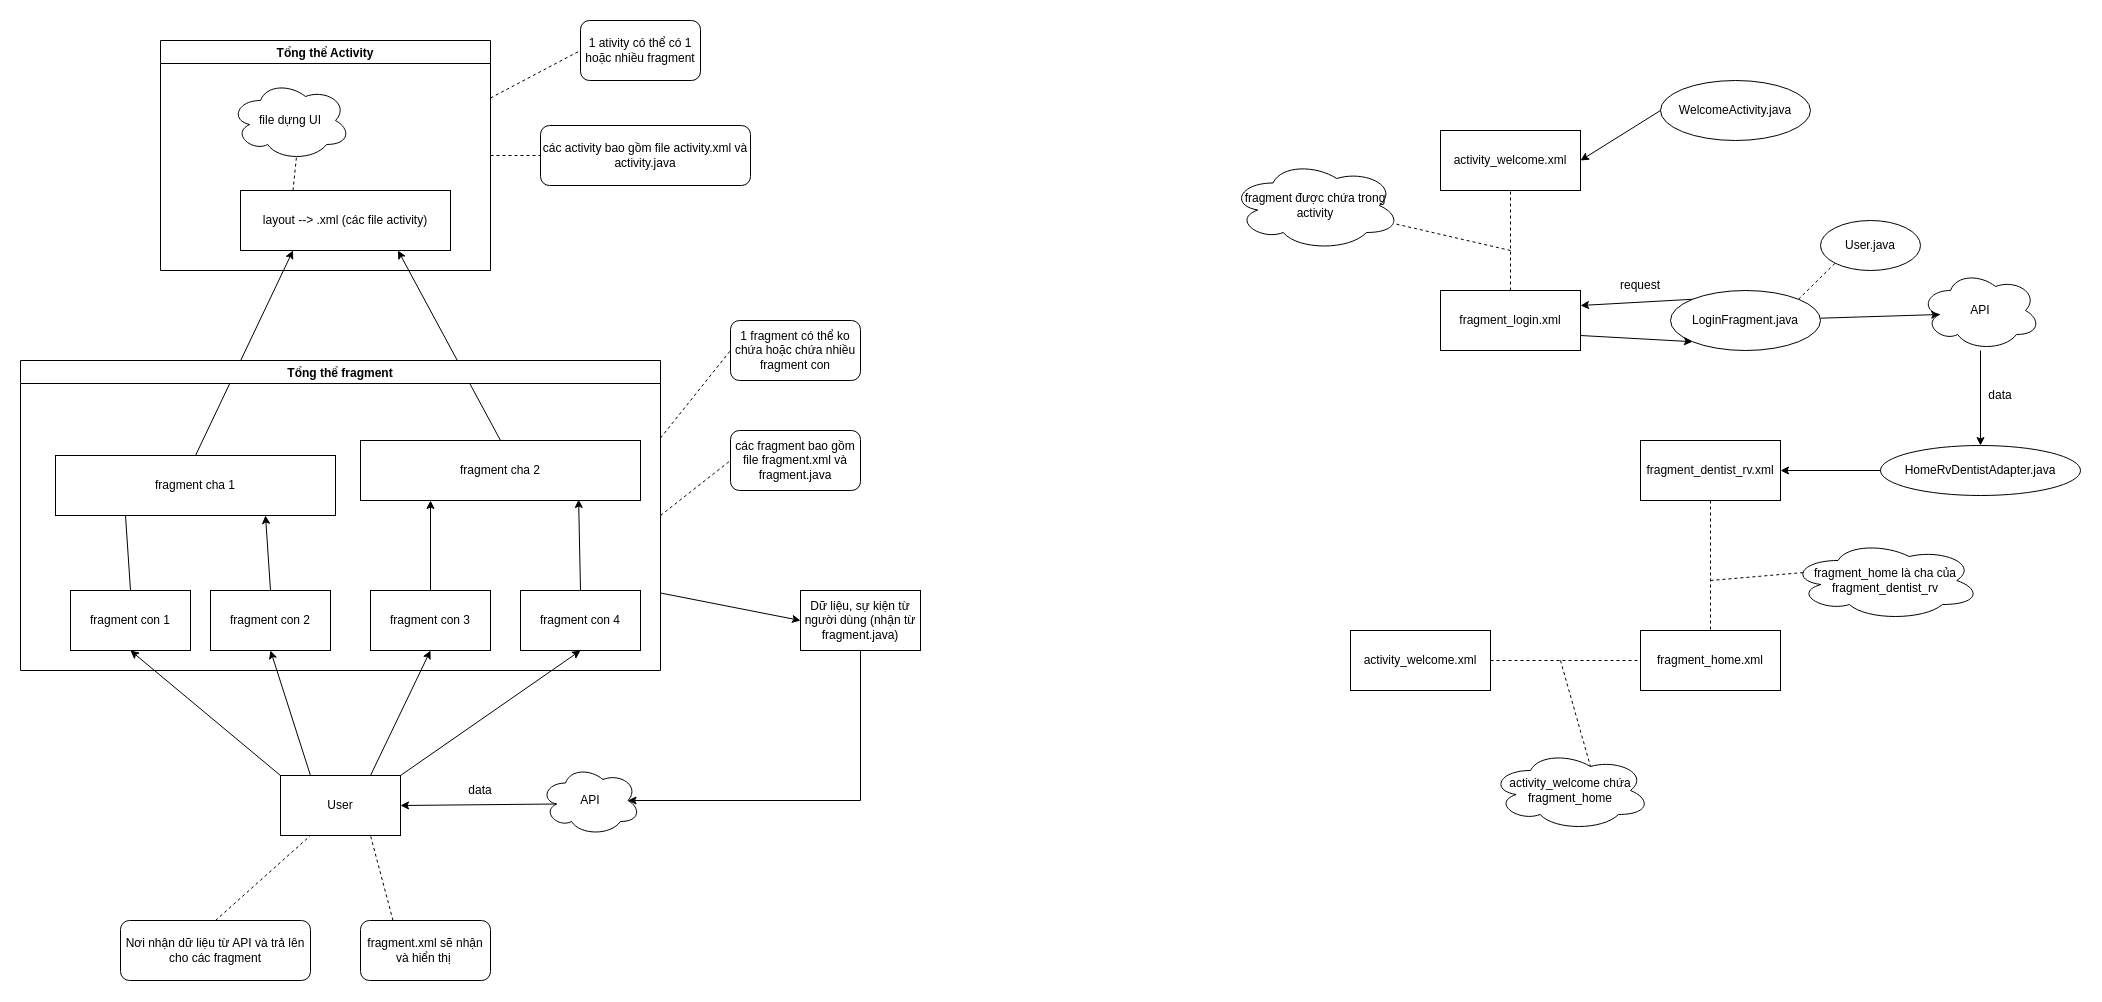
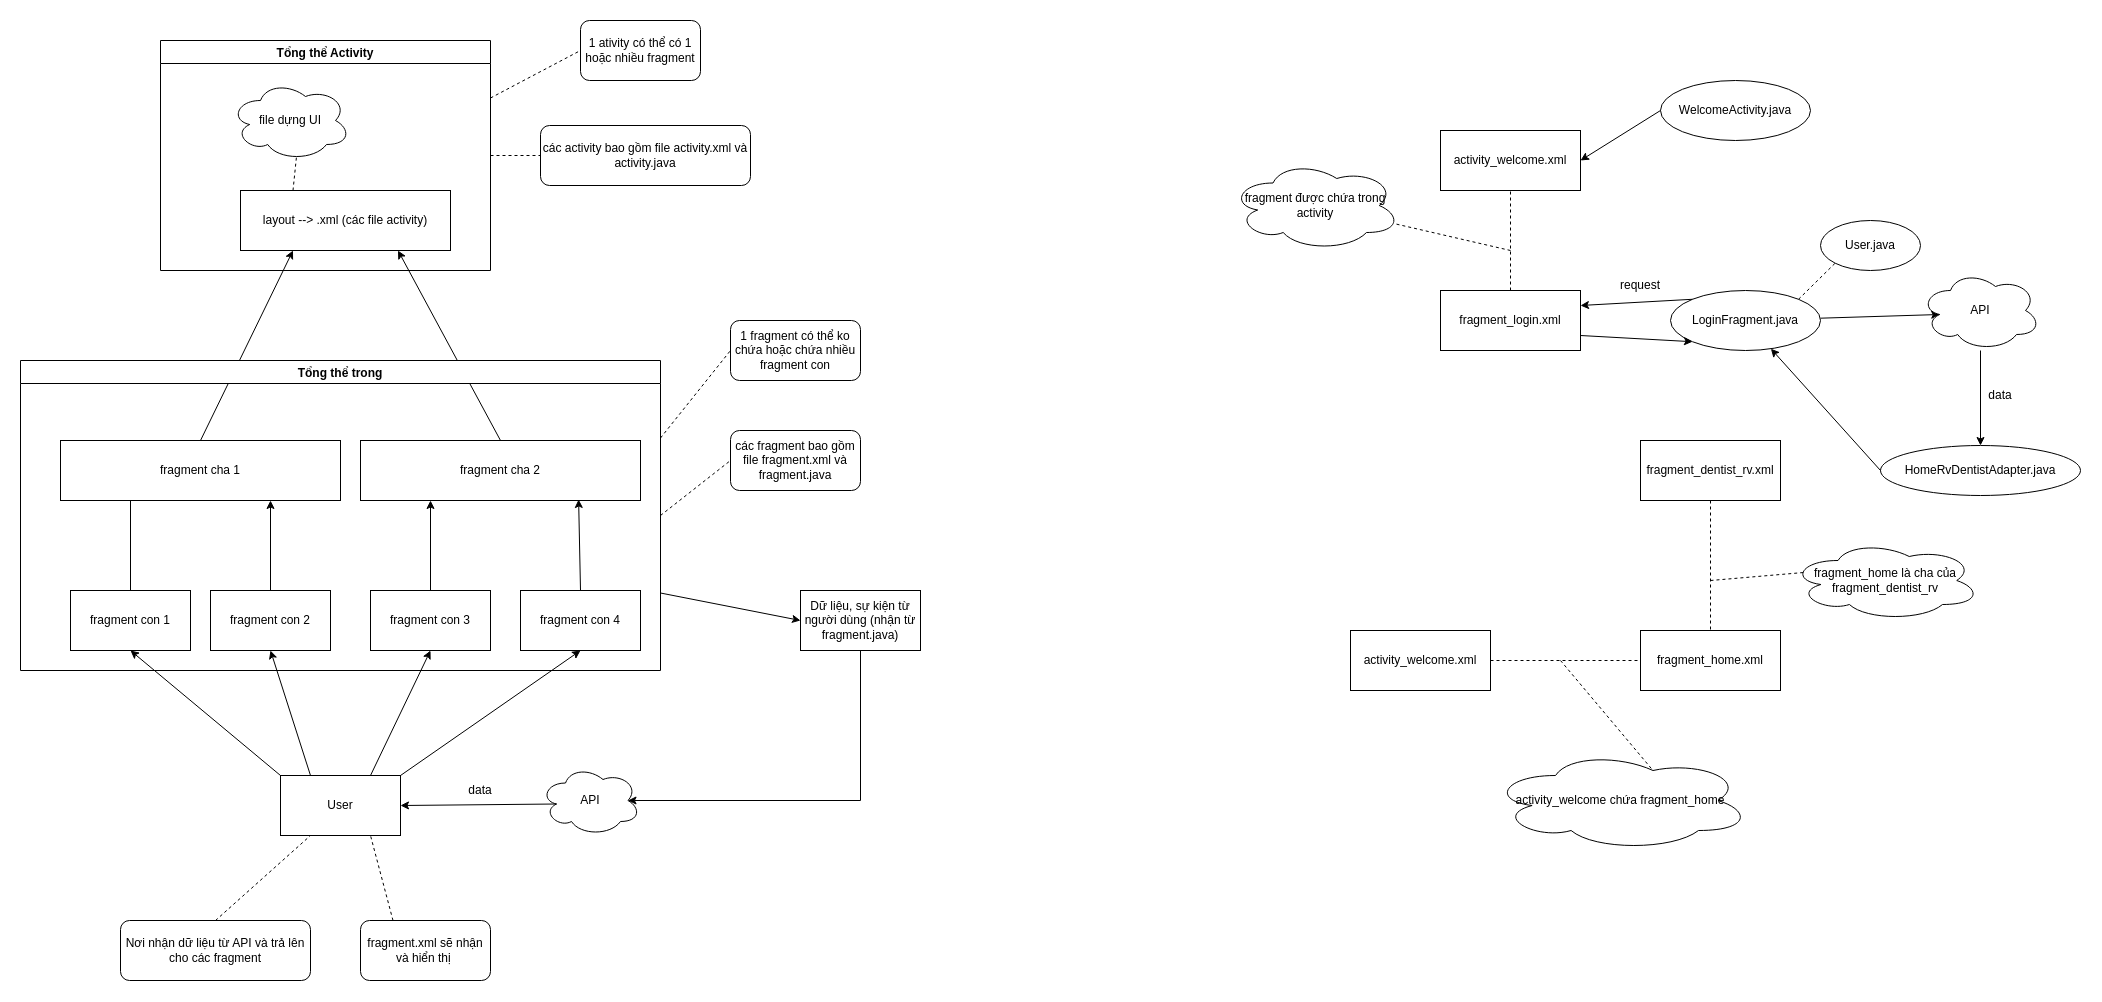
(340, 373) -> (340, 373)
(1834, 471) -> (1828, 412)
(196, 486) -> (201, 471)
(1571, 791) -> (1621, 801)
